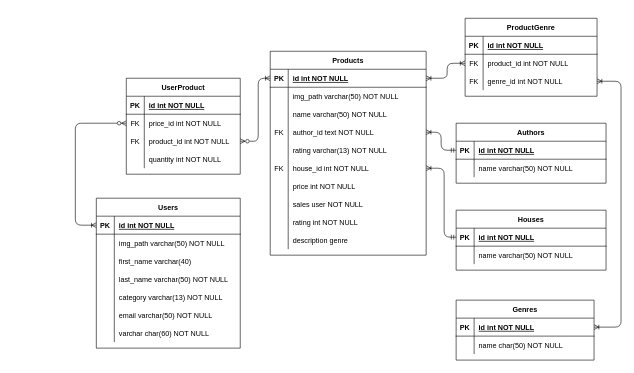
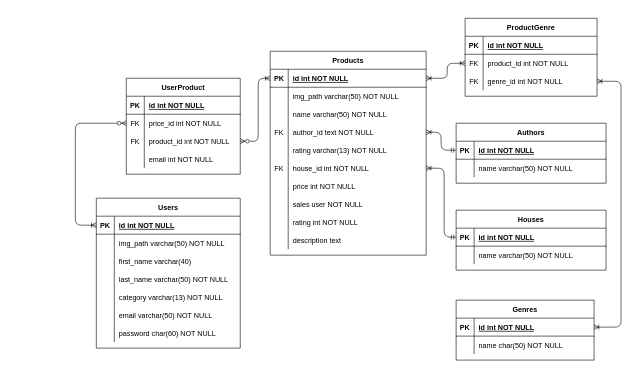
(186, 160) -> (179, 160)
(324, 241) -> (322, 241)
(166, 334) -> (168, 334)
